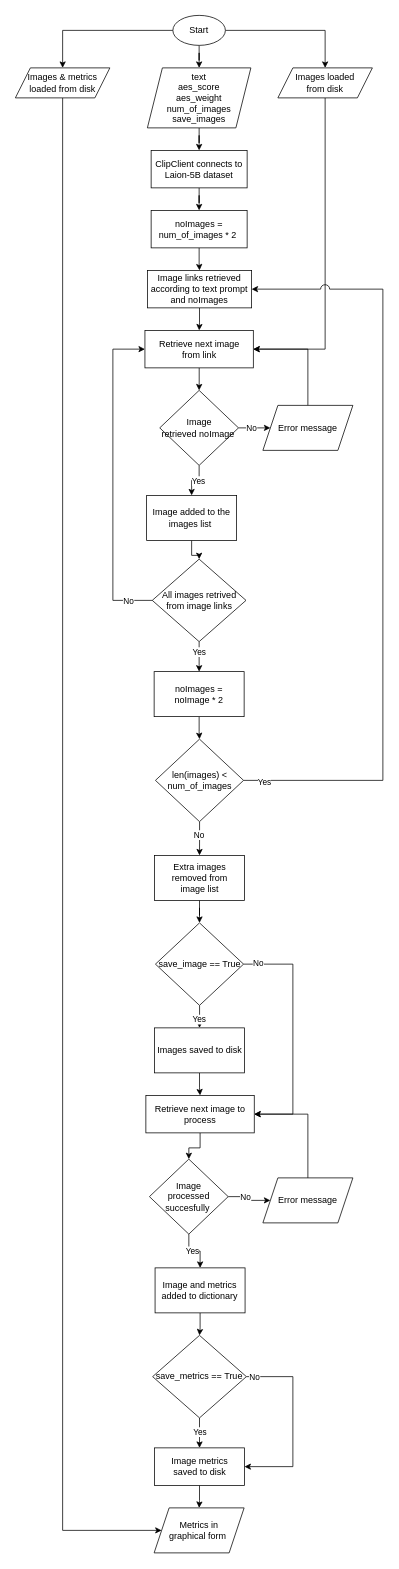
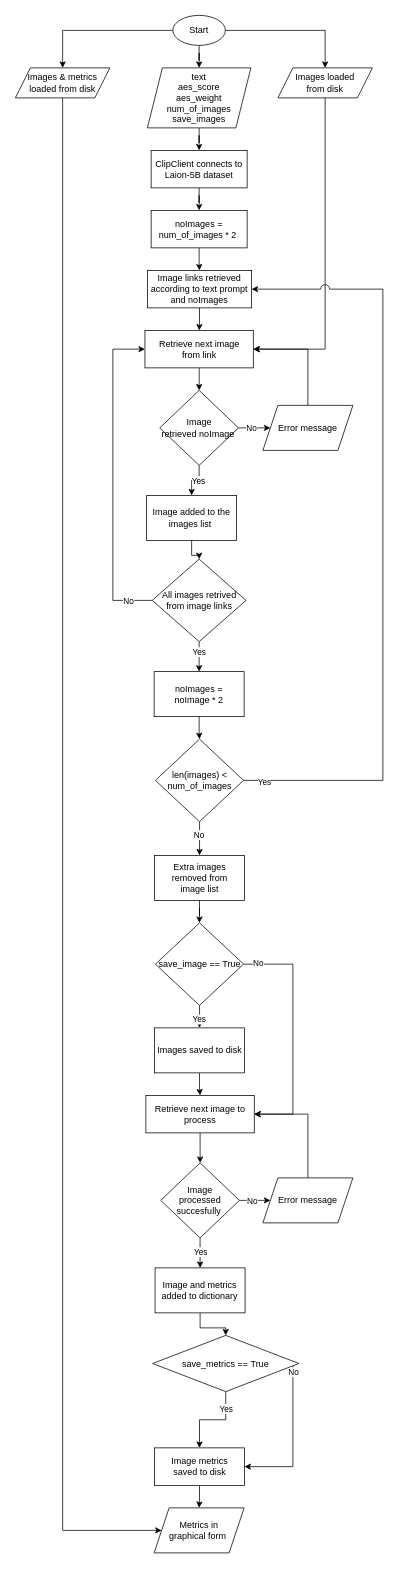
(189, 1197) -> (200, 1200)
(200, 1377) -> (226, 1364)
